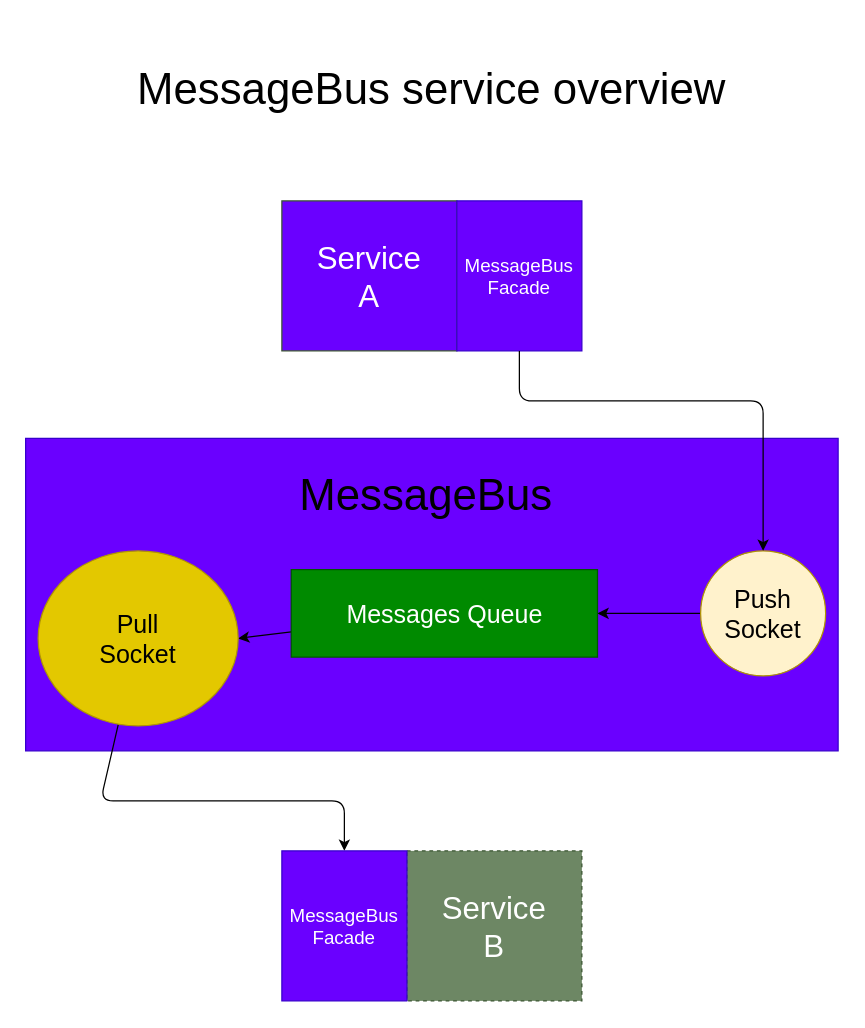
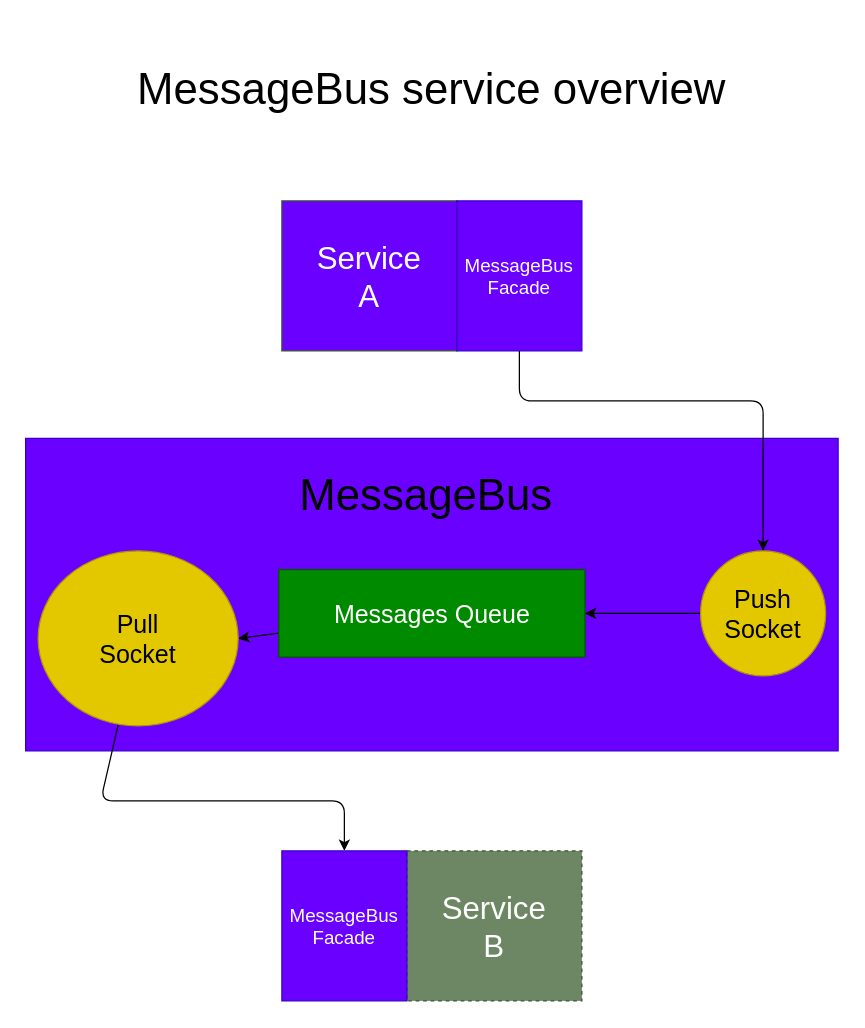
(444, 613) -> (432, 613)
(763, 613) -> (763, 613)
